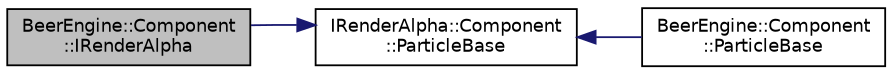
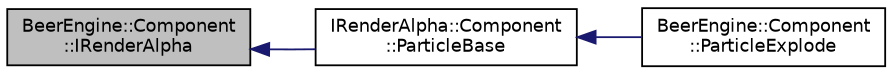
(274, 25) -> (292, 49)
(764, 37) -> (764, 37)
